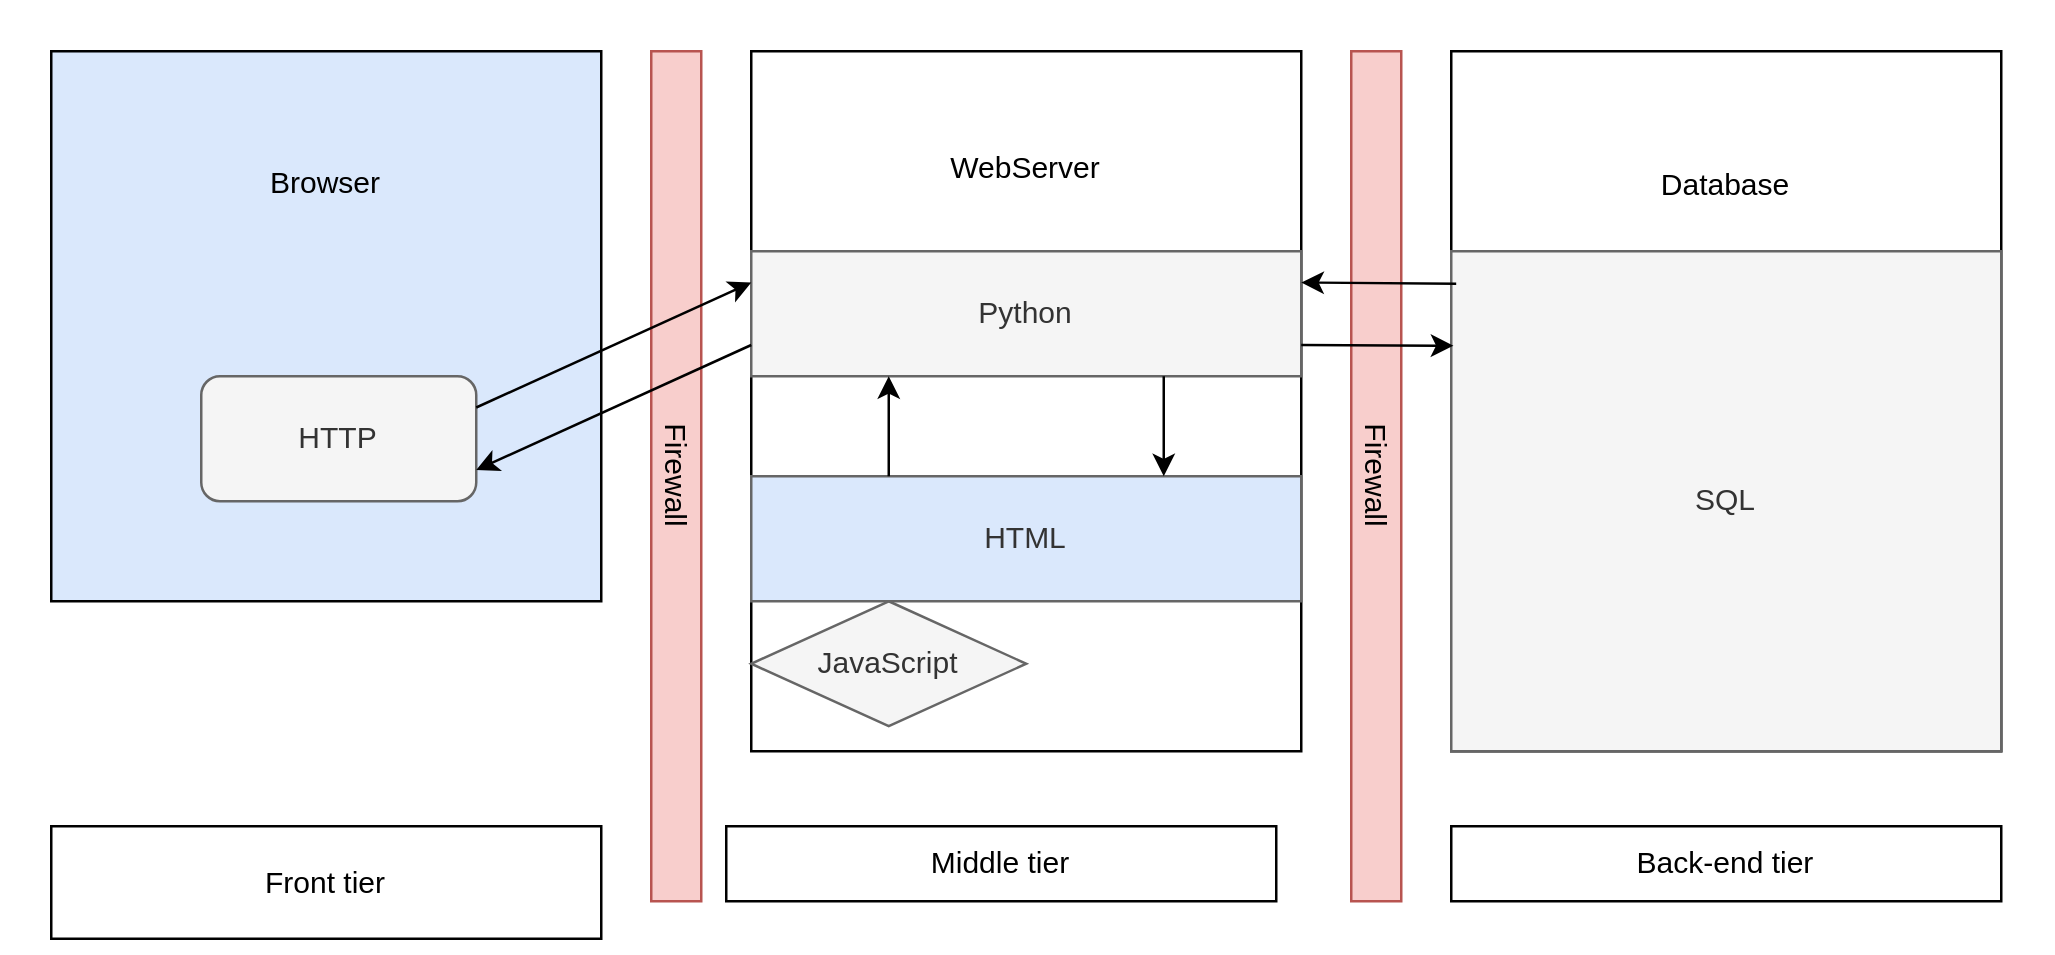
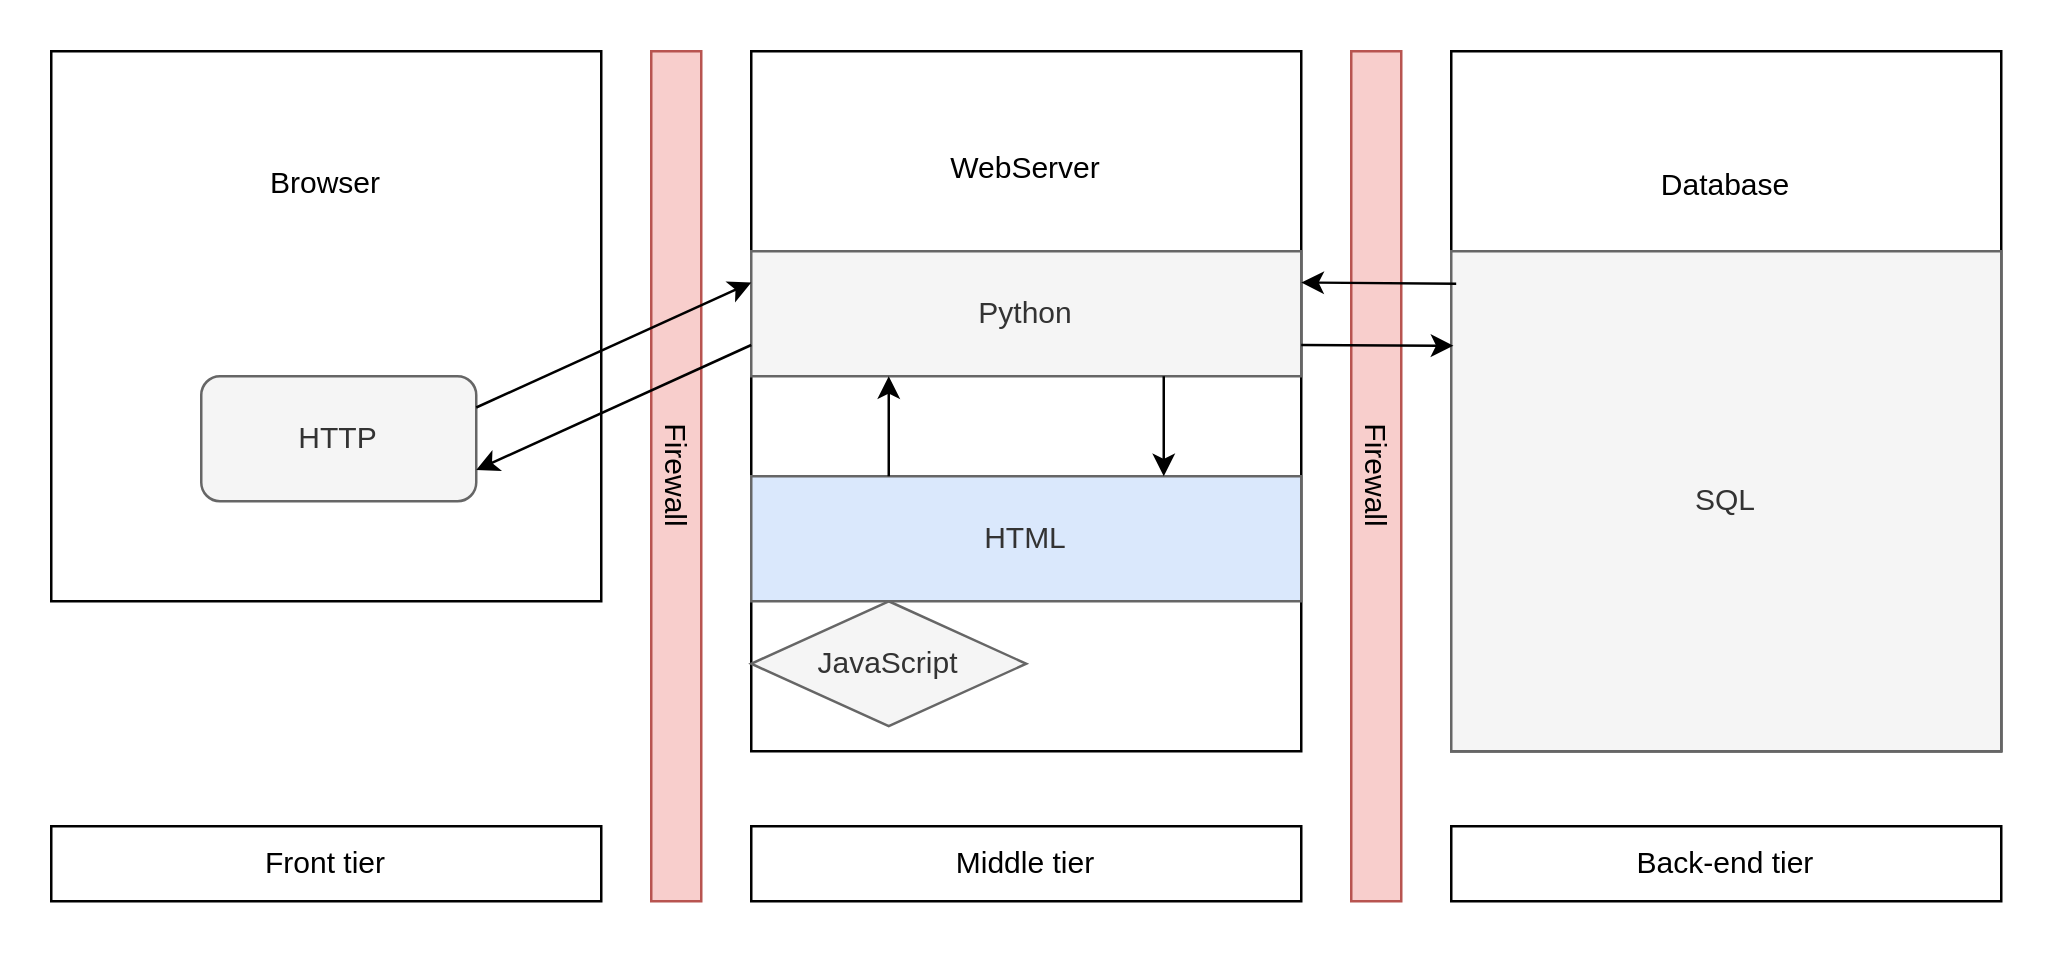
(326, 326) -> (326, 326)
(1001, 864) -> (1026, 864)
(326, 883) -> (326, 864)
